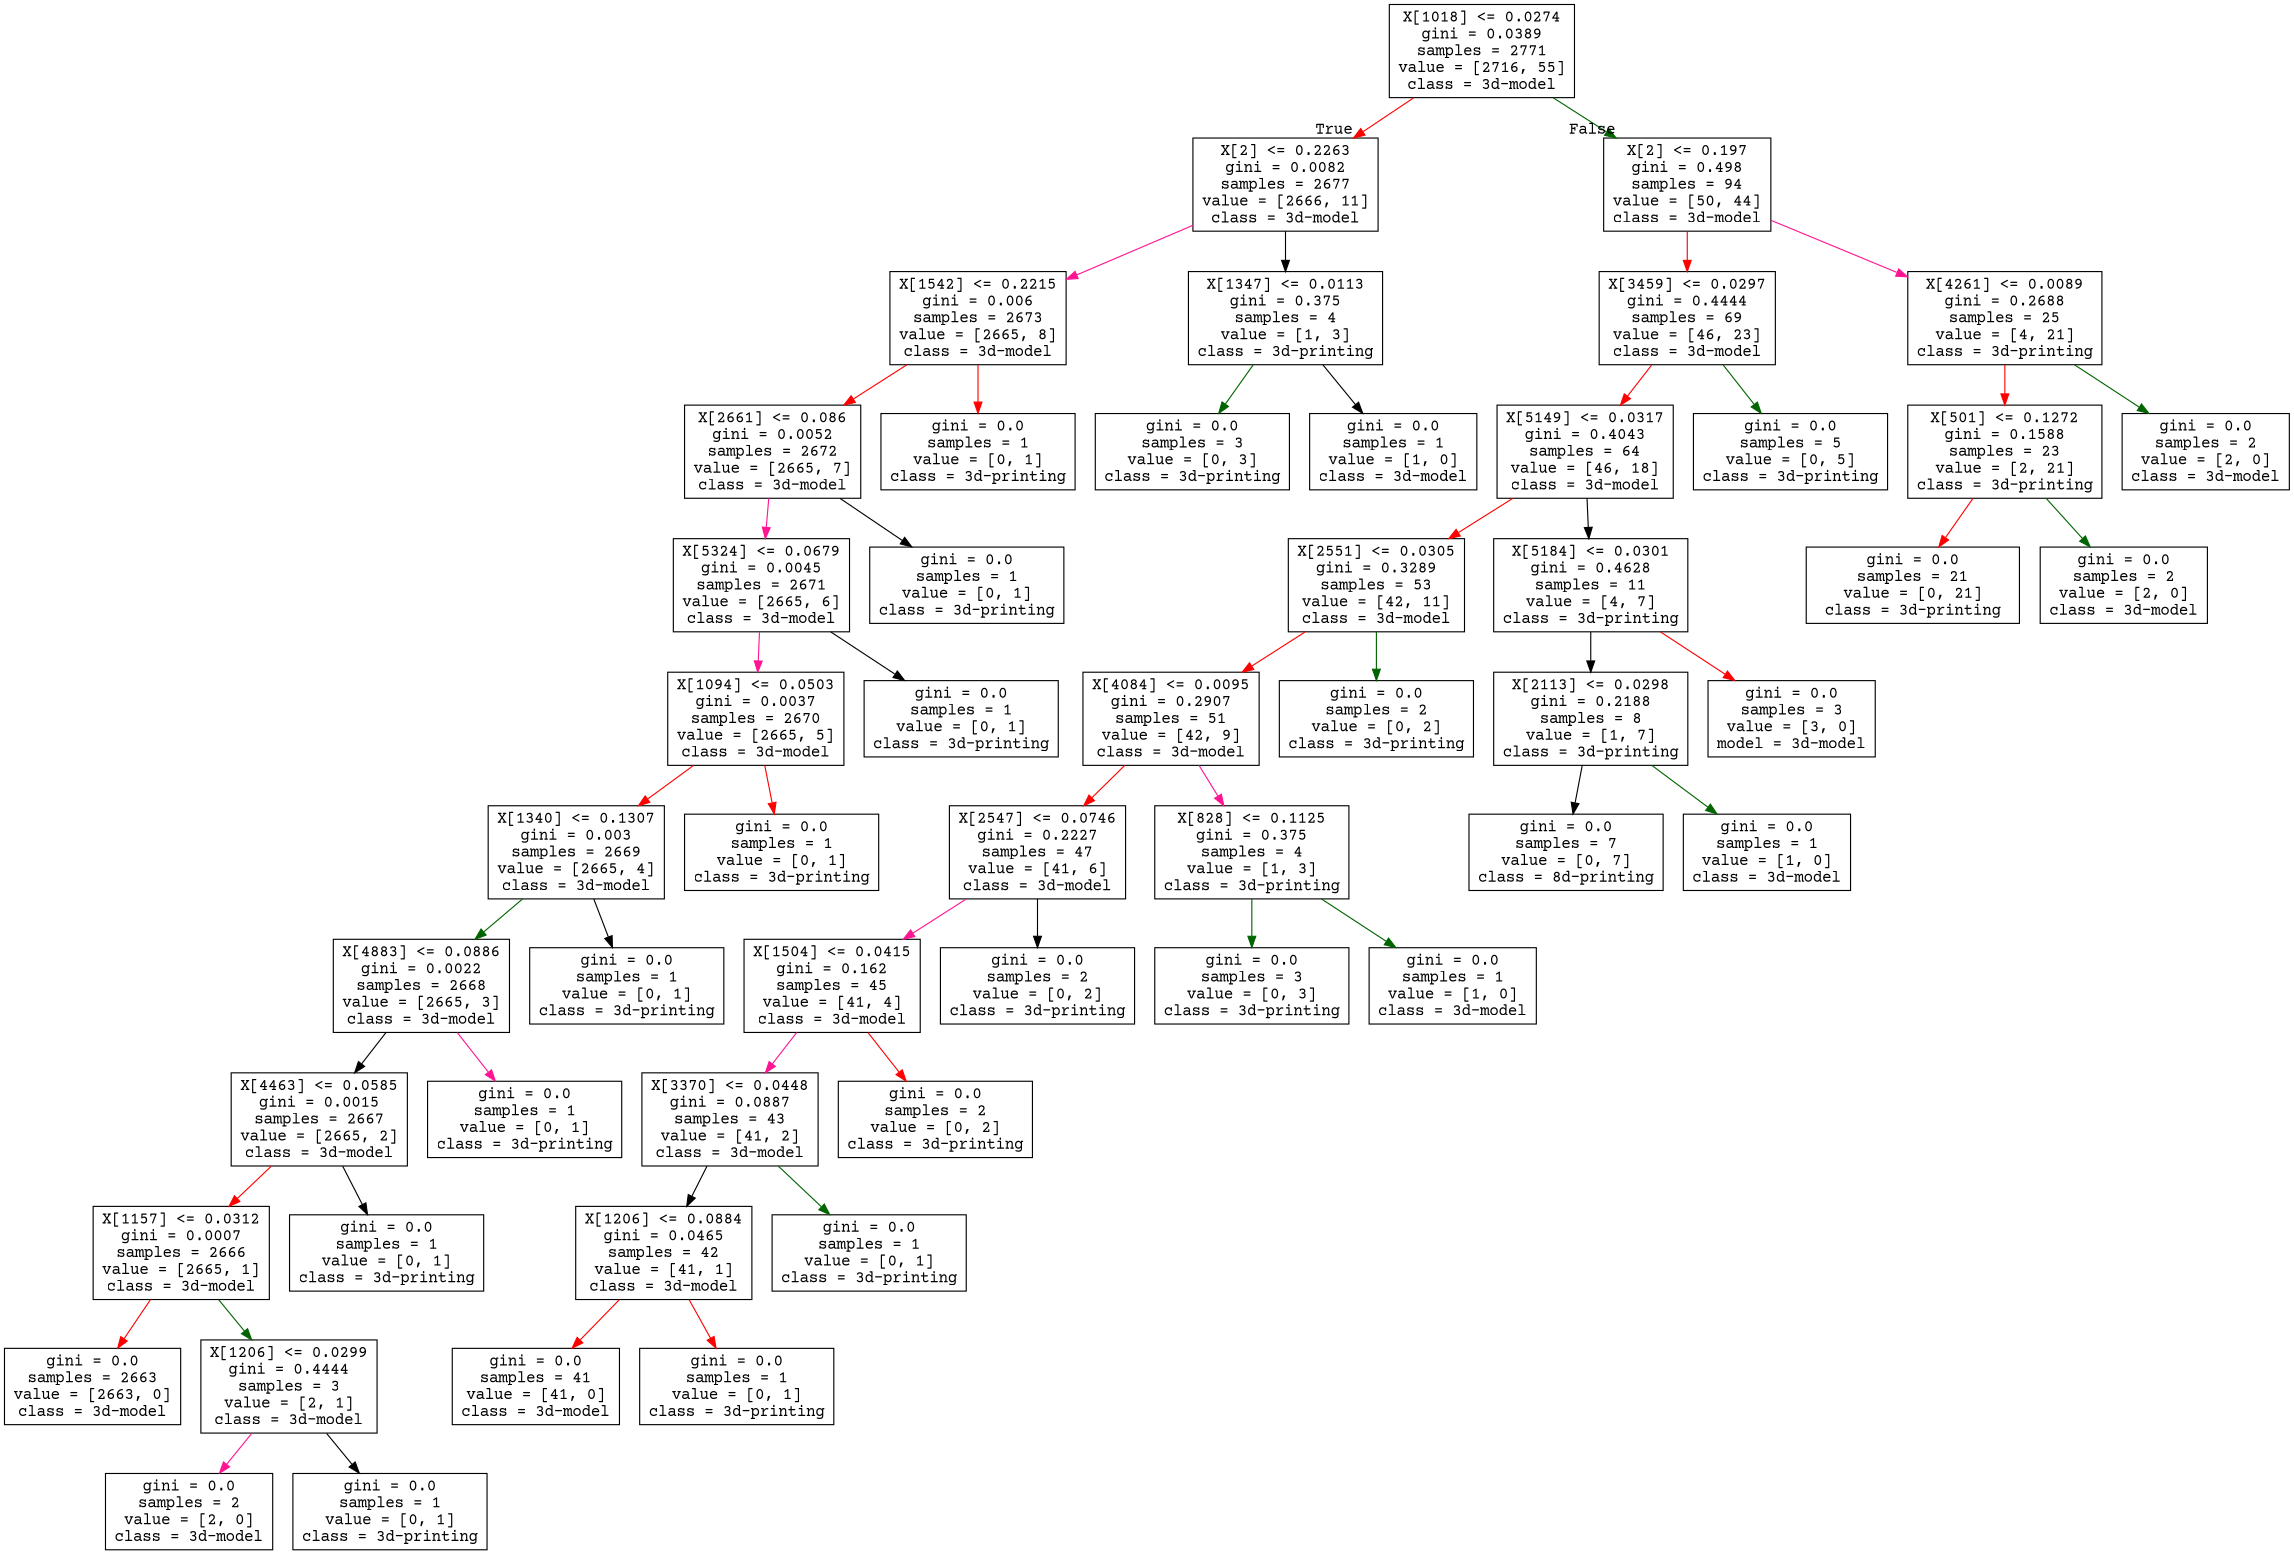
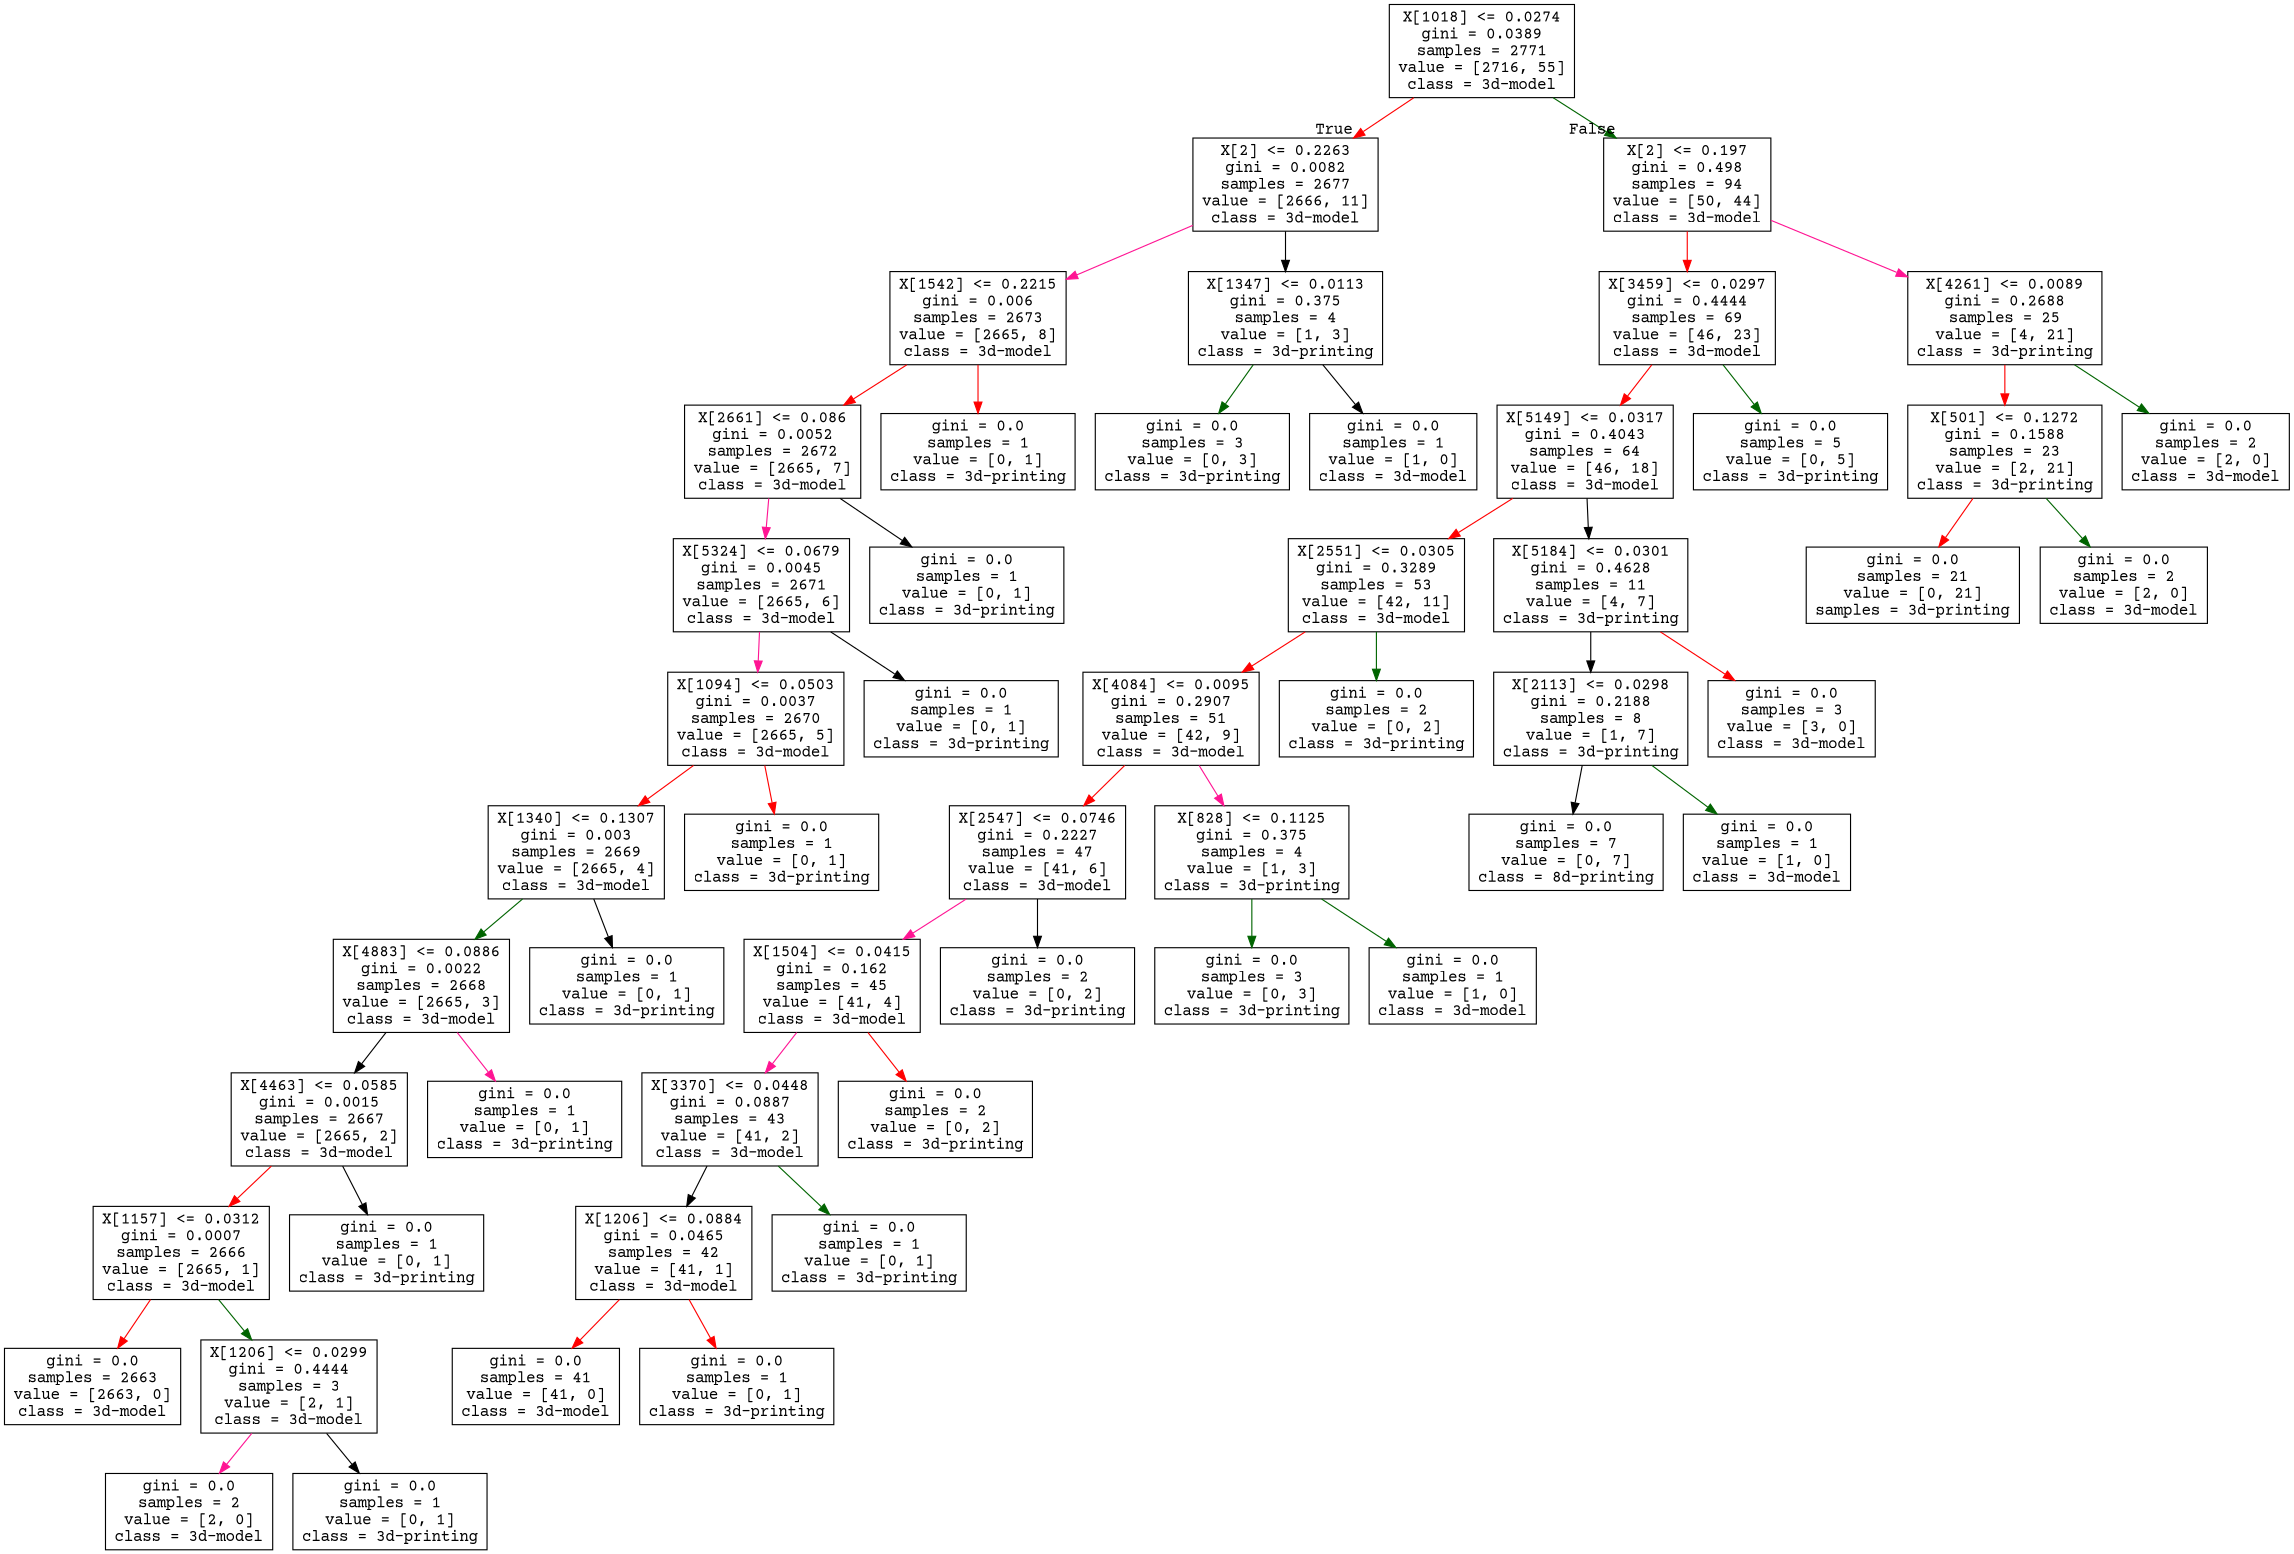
(1913, 585) -> (1913, 585)
(1792, 719) -> (1792, 719)
